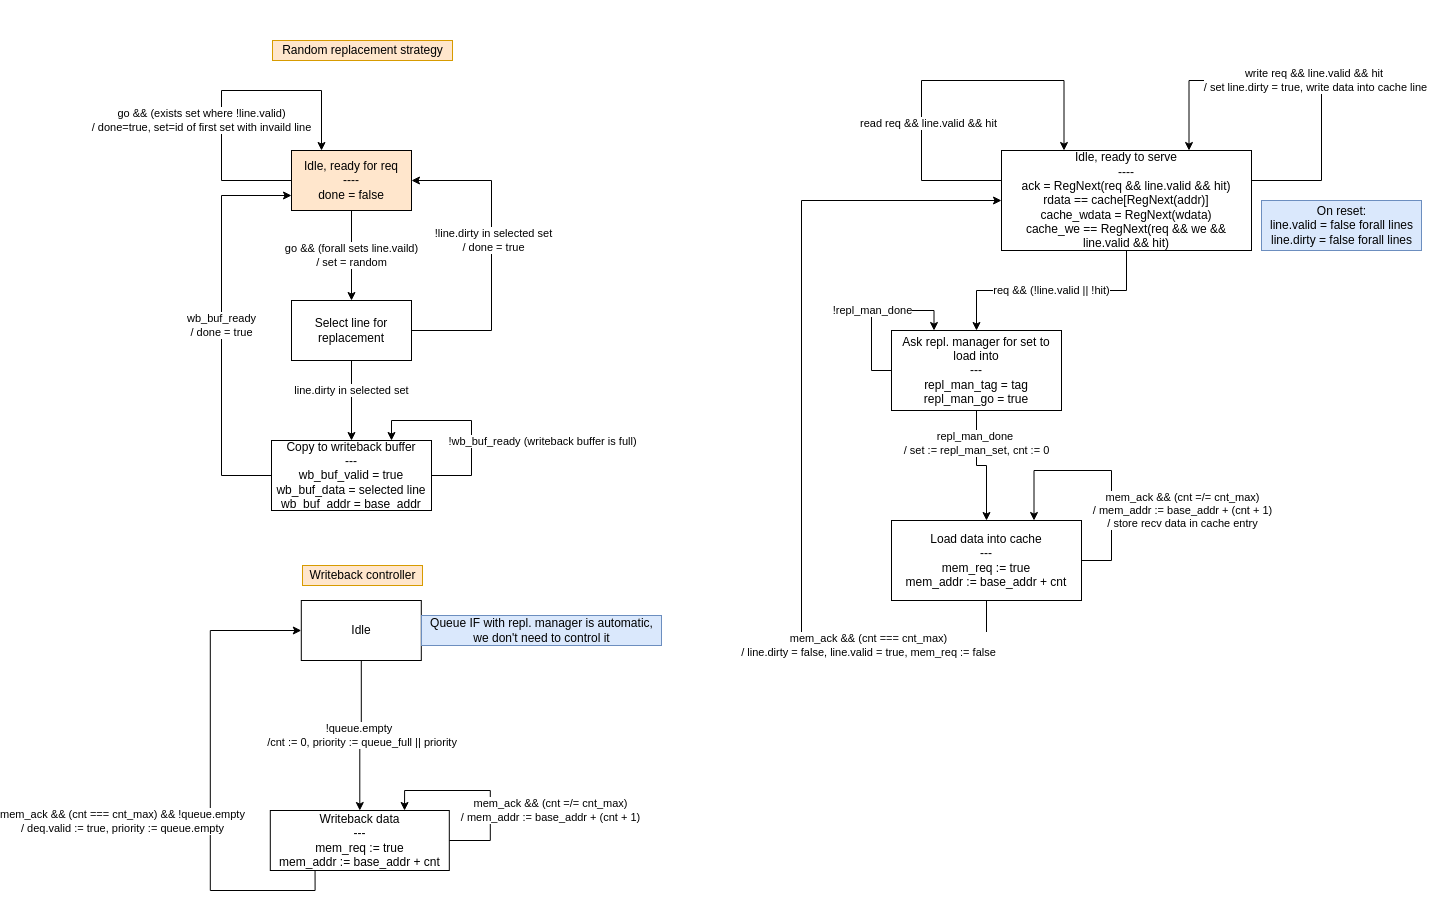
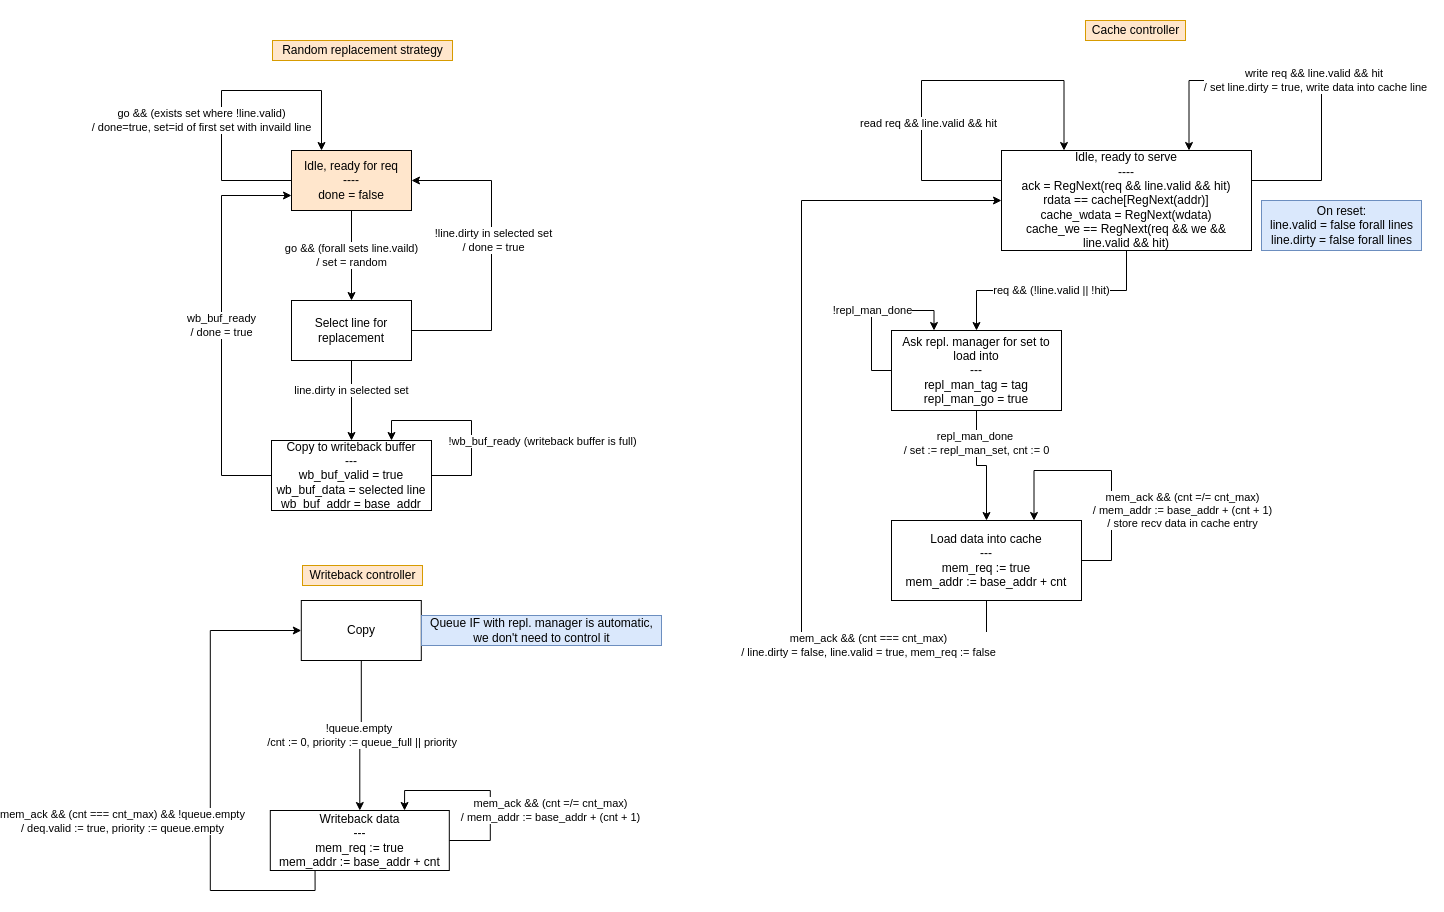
none -> (1136, 31)
(362, 631) -> (362, 631)
